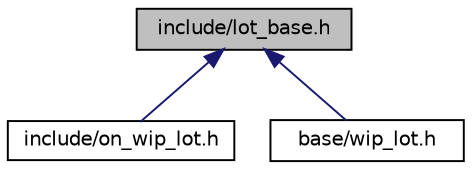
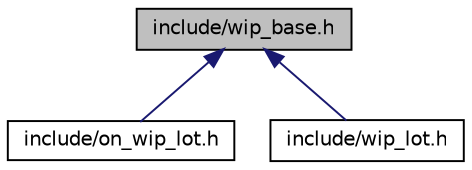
(244, 29) -> (244, 29)
(367, 141) -> (367, 141)
